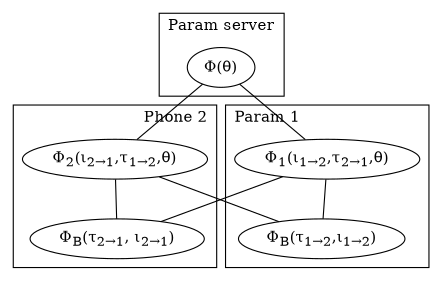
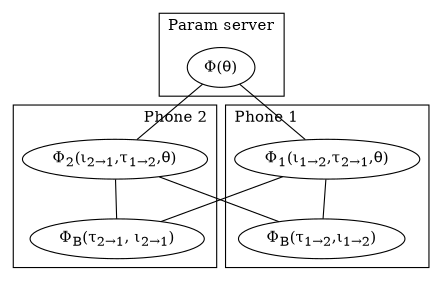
(268, 118) -> (266, 118)
